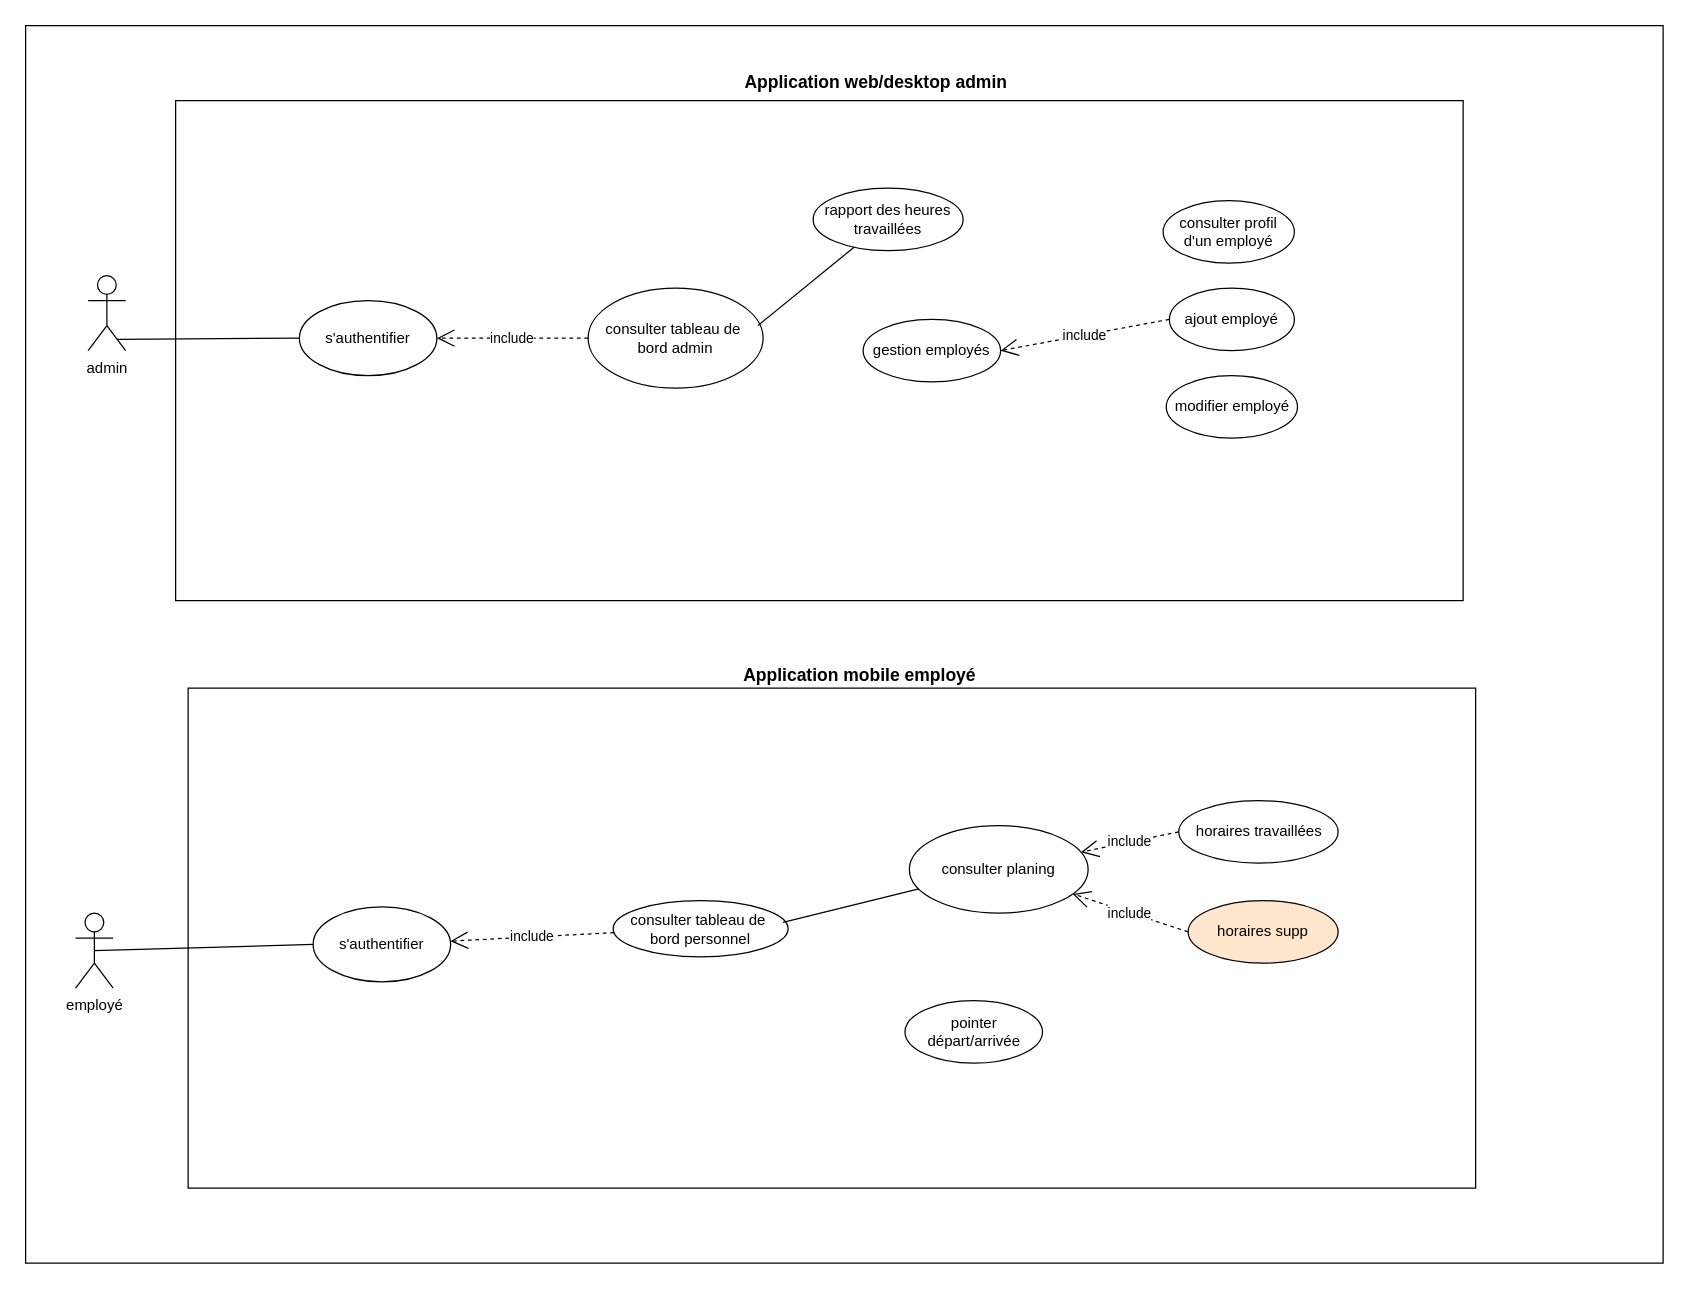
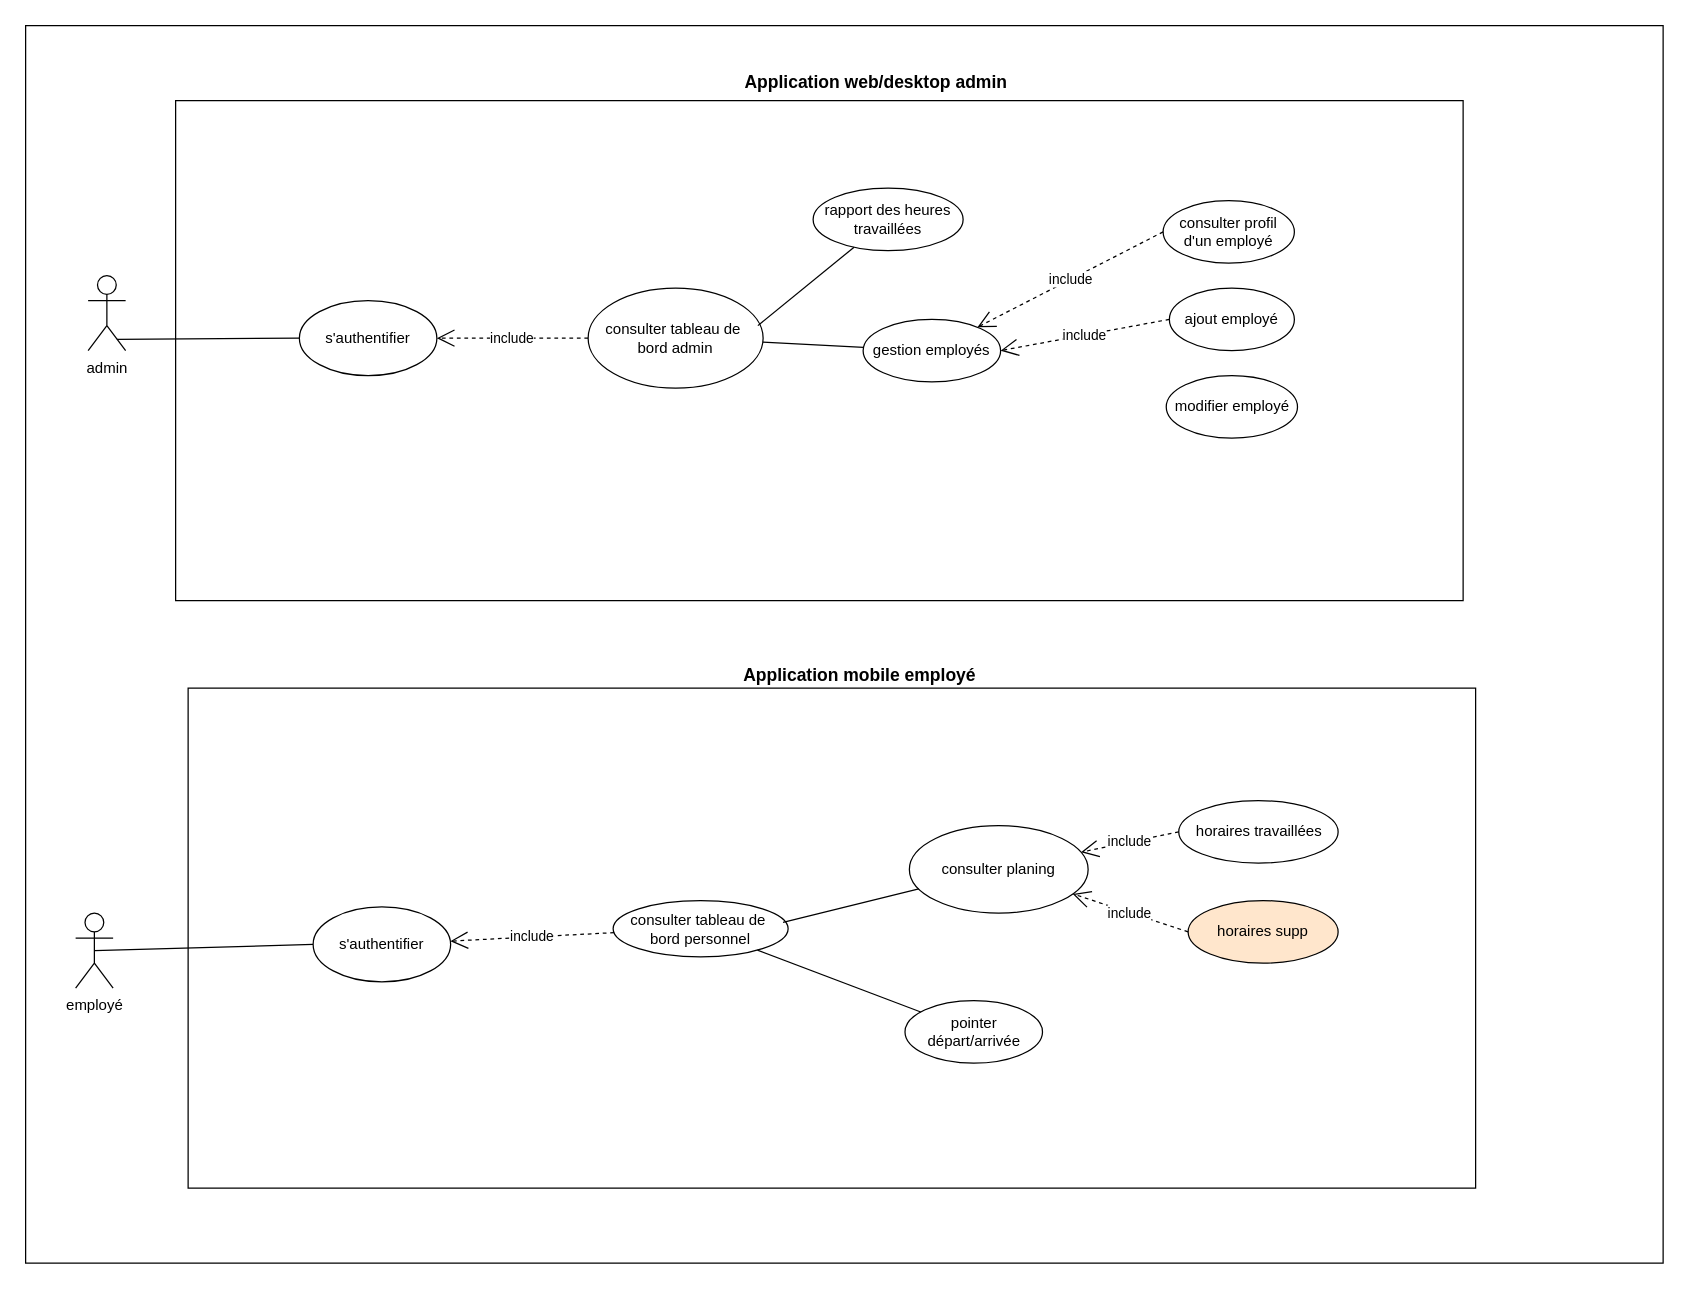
none -> (1072, 279)
none -> (813, 345)
none -> (839, 981)
